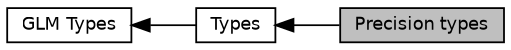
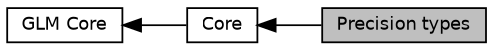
(69, 25) -> (65, 25)
(236, 25) -> (222, 25)
